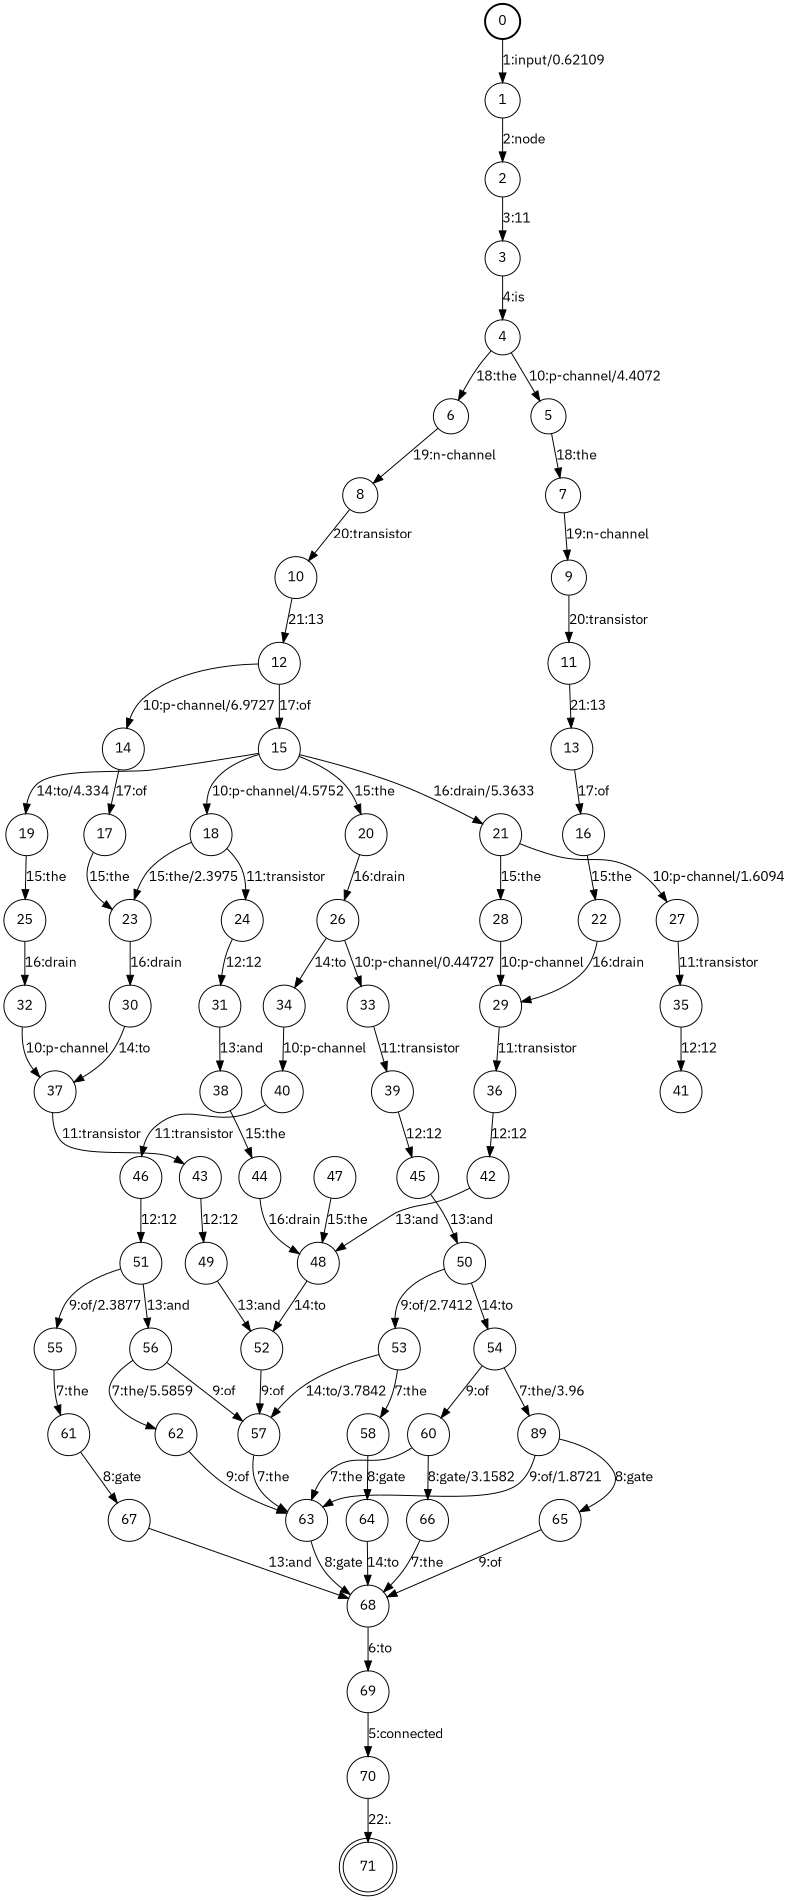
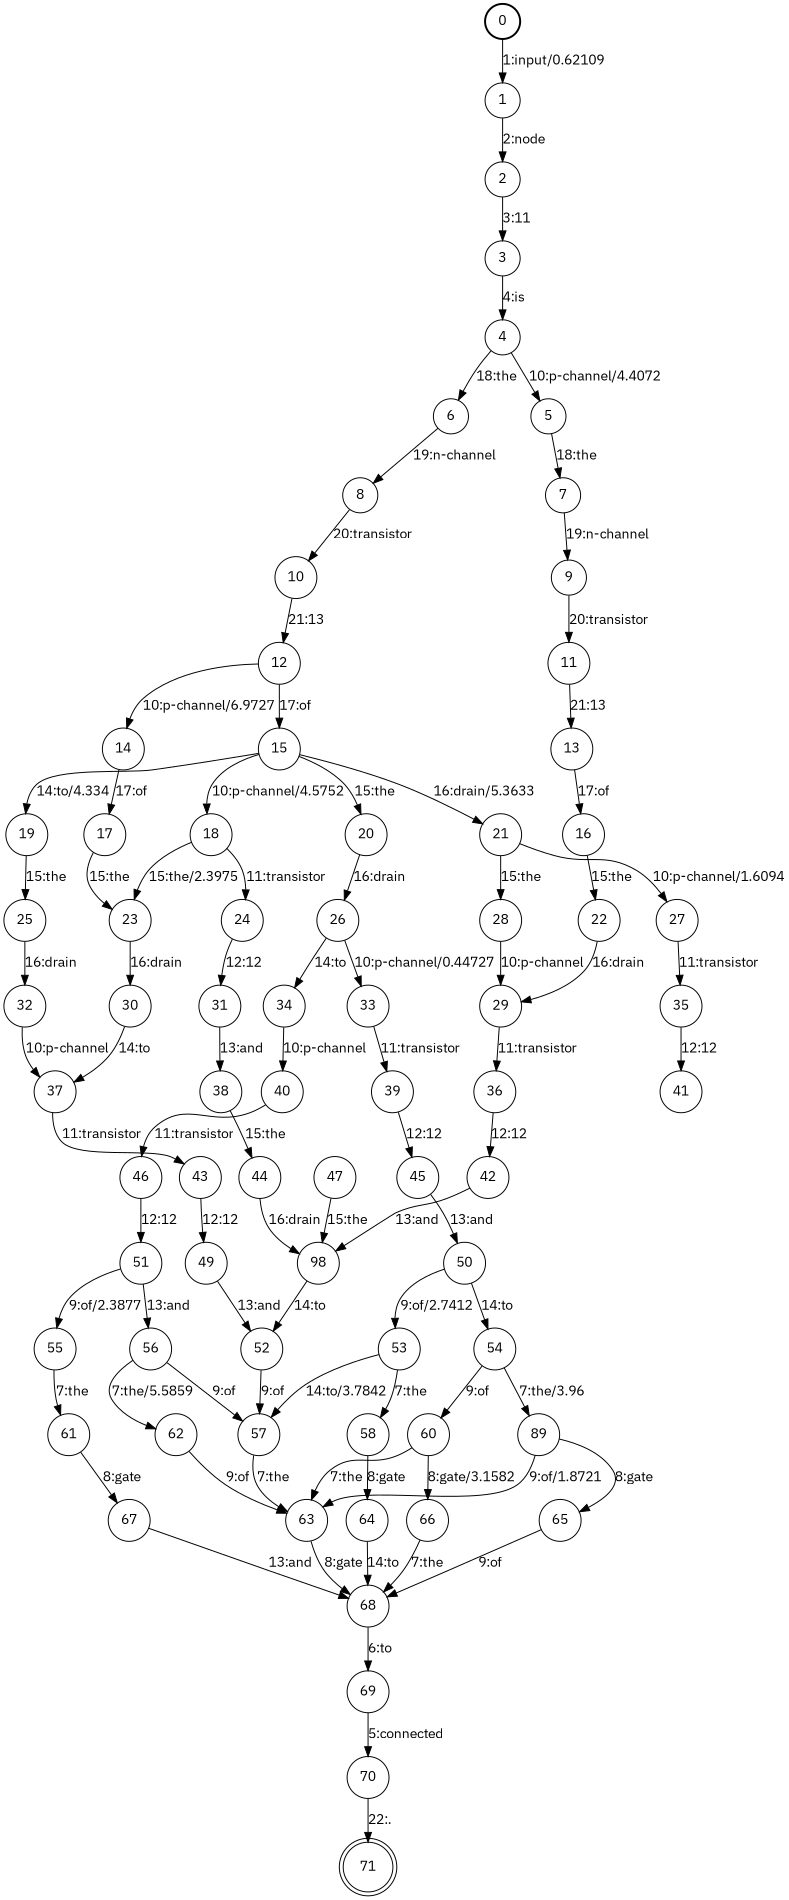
(318, 1263) -> (318, 1263)
